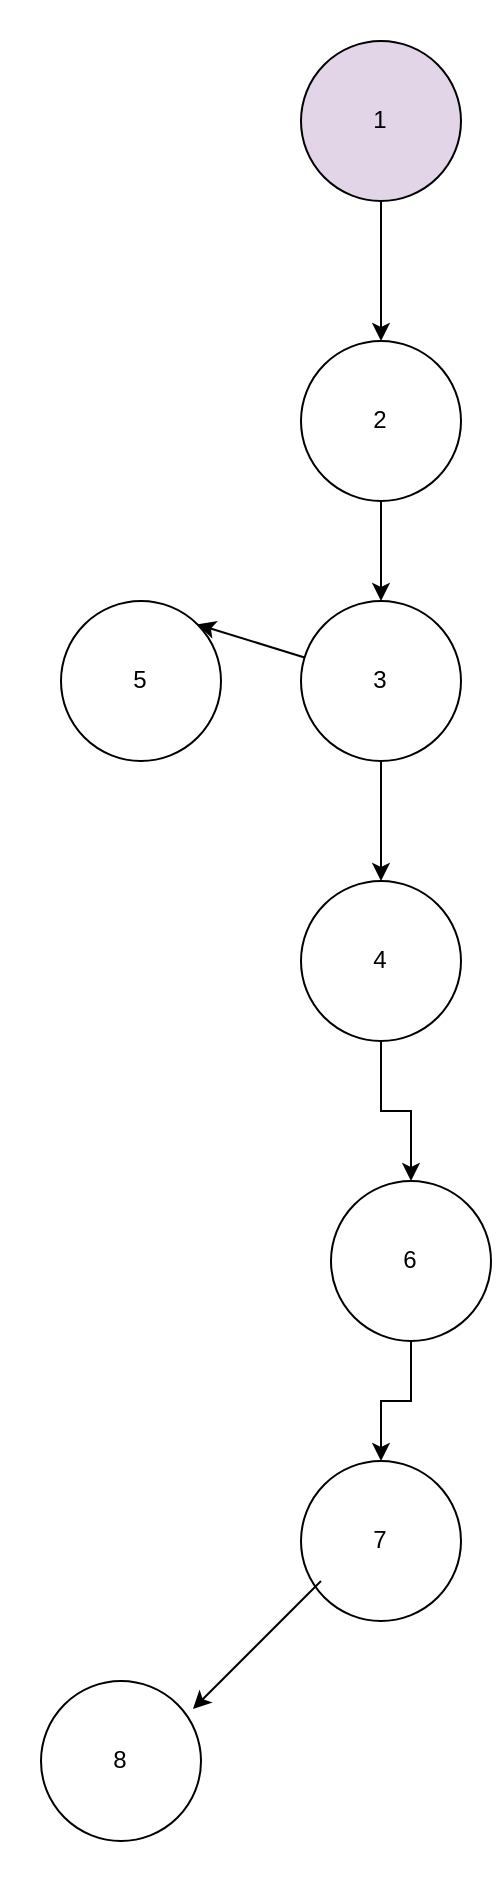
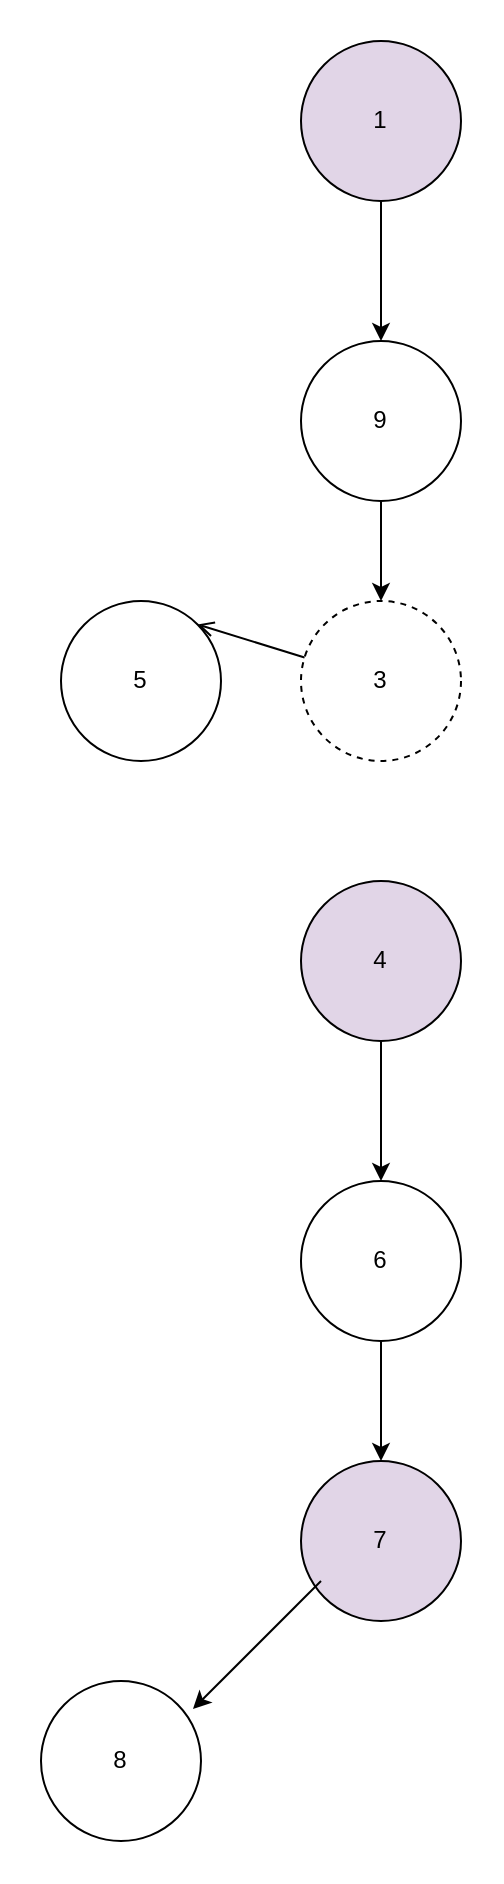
(381, 421) -> (381, 421)
(212, 629) -> (209, 628)
(381, 681) -> (381, 681)
(381, 814) -> none
(381, 961) -> (381, 961)
(411, 1261) -> (381, 1261)
(381, 1541) -> (381, 1541)
